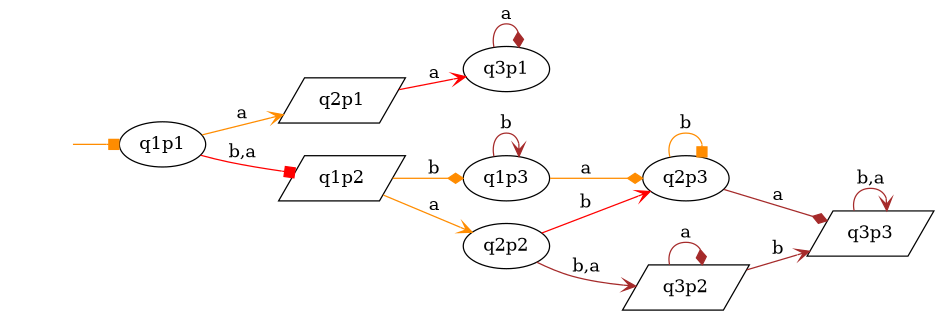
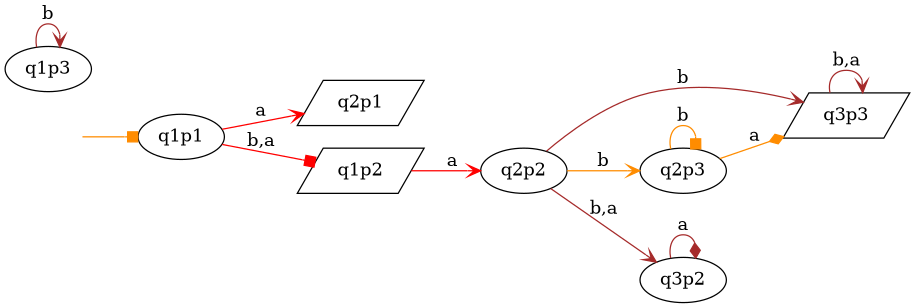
(506, 69) -> none
(237, 126) -> (257, 123)
(420, 178) -> none
(589, 178) -> none
(768, 203) -> (745, 150)
(422, 211) -> (440, 171)
(590, 215) -> (597, 171)
(772, 262) -> (661, 91)
(686, 288) -> (683, 280)
